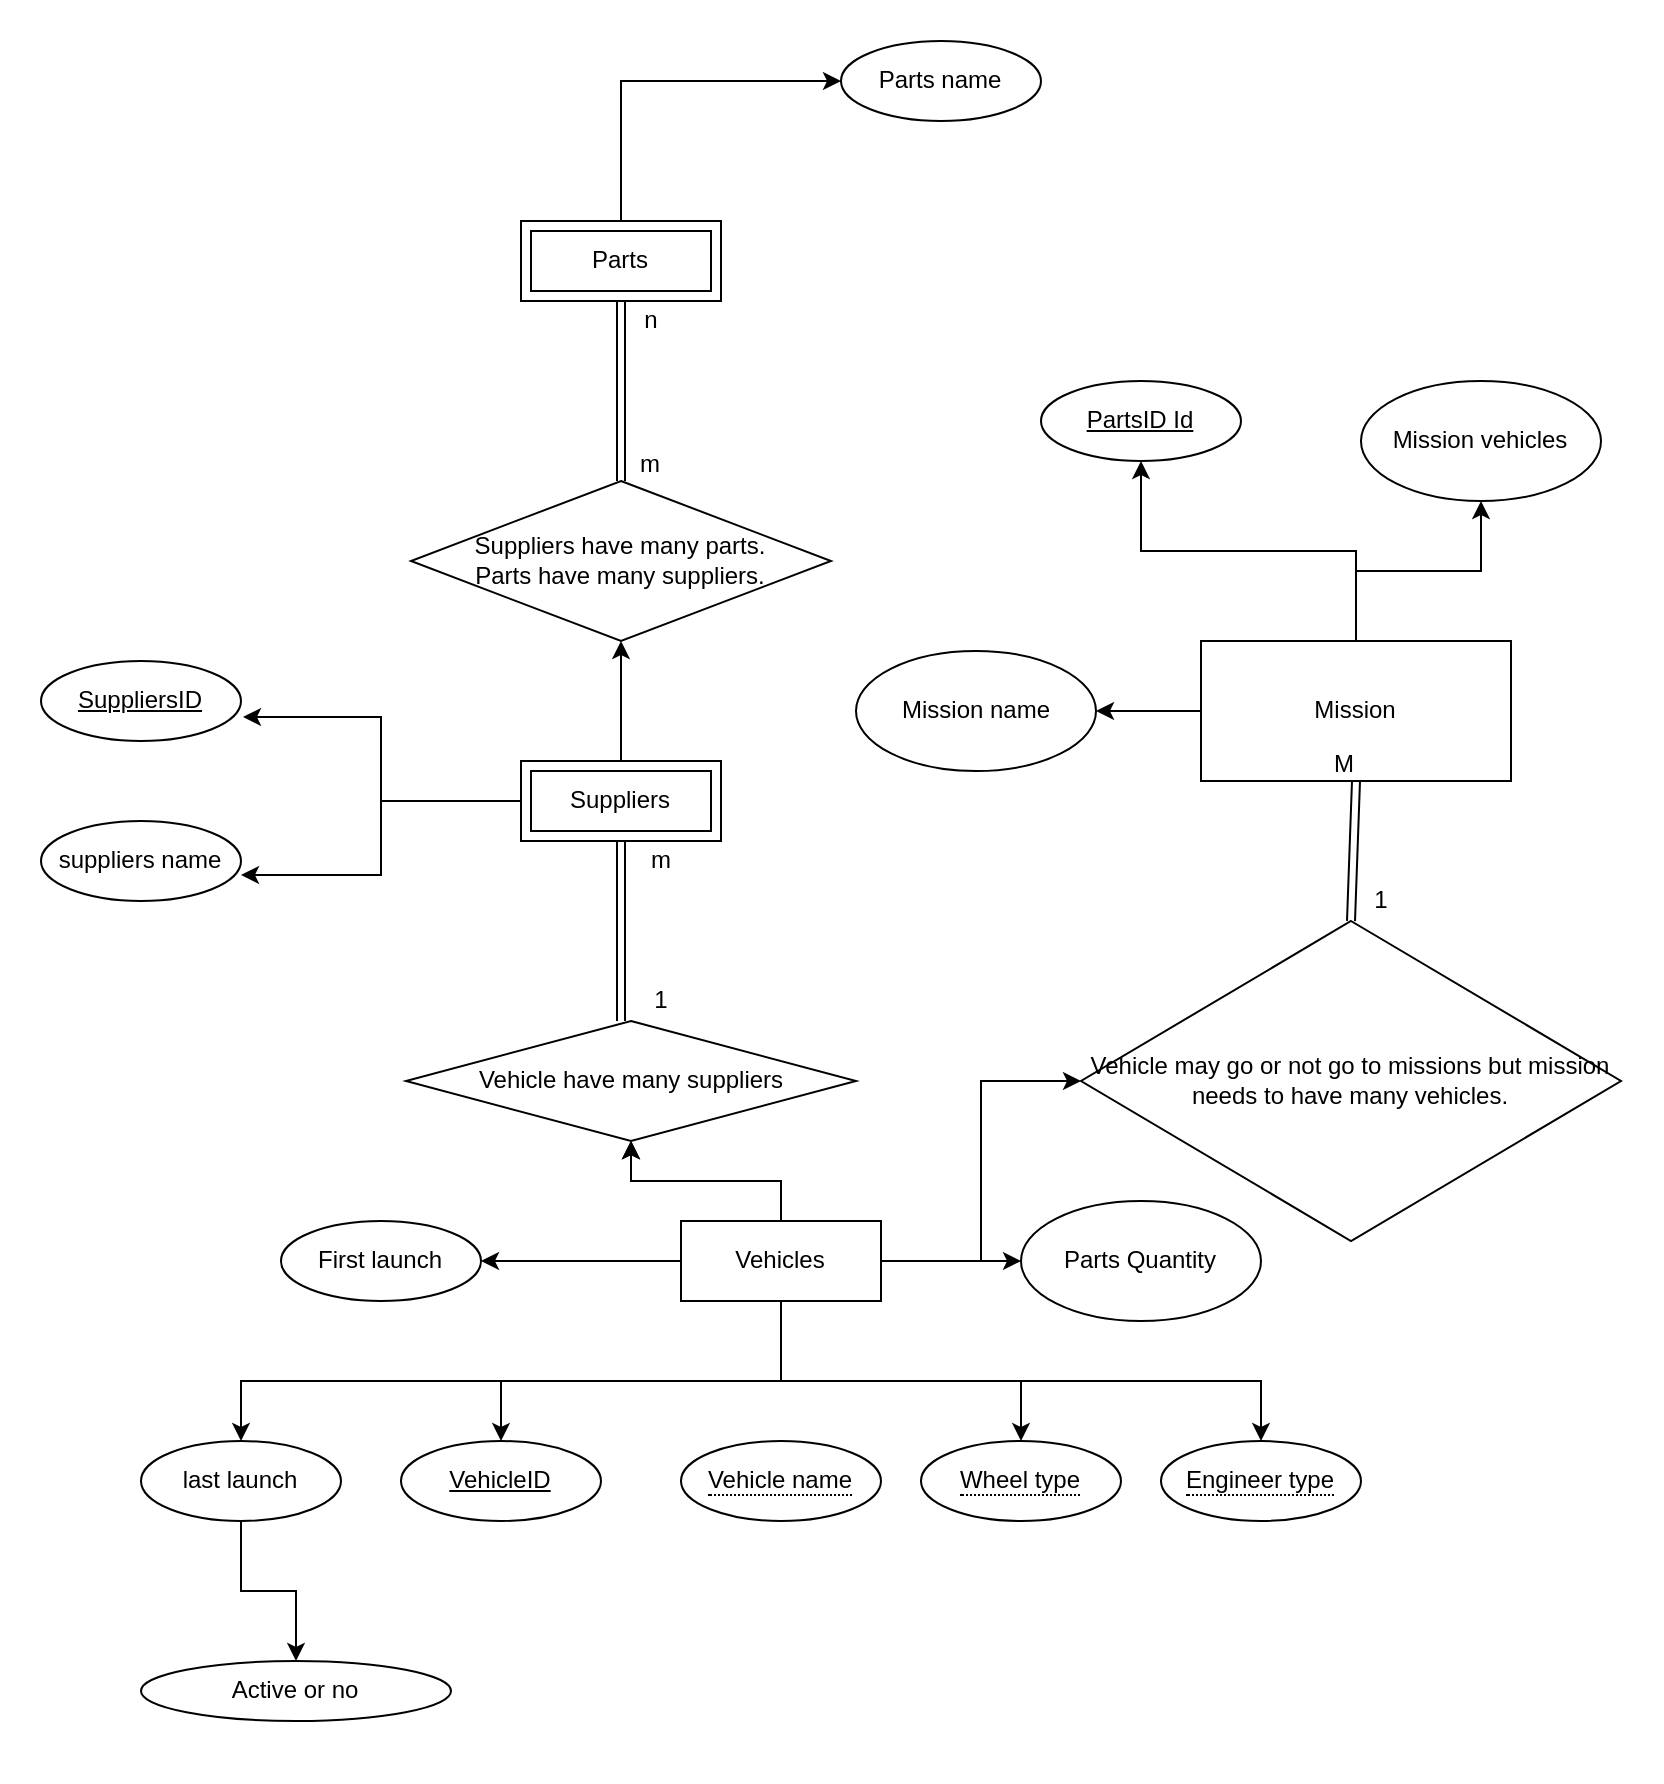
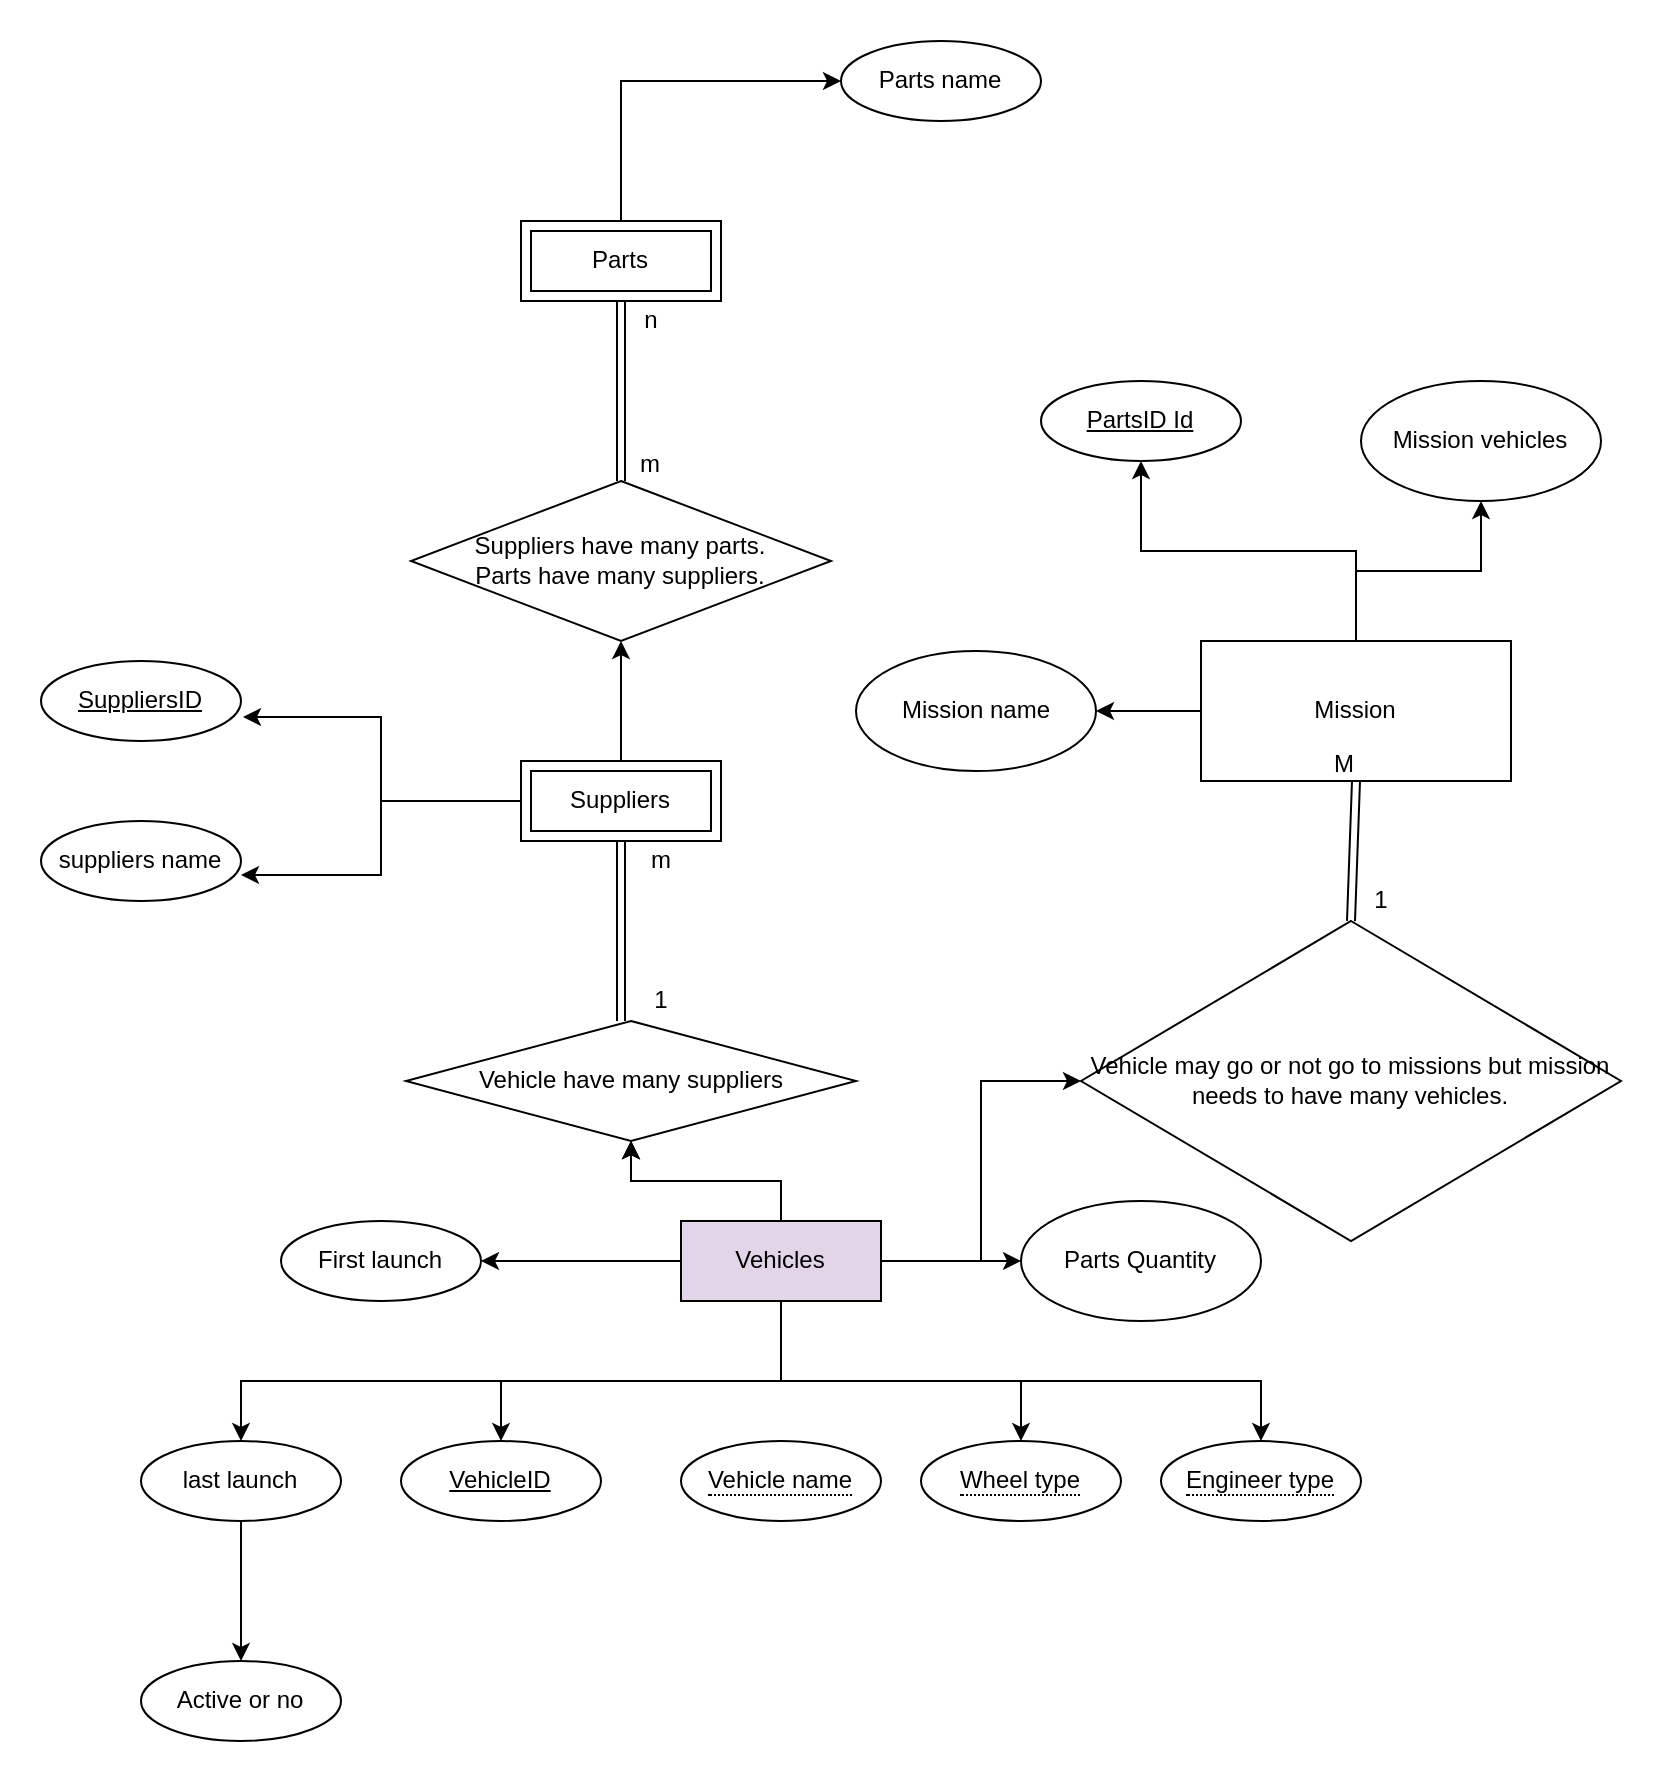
(781, 1261) -> (781, 1261)
(296, 1691) -> (241, 1701)
